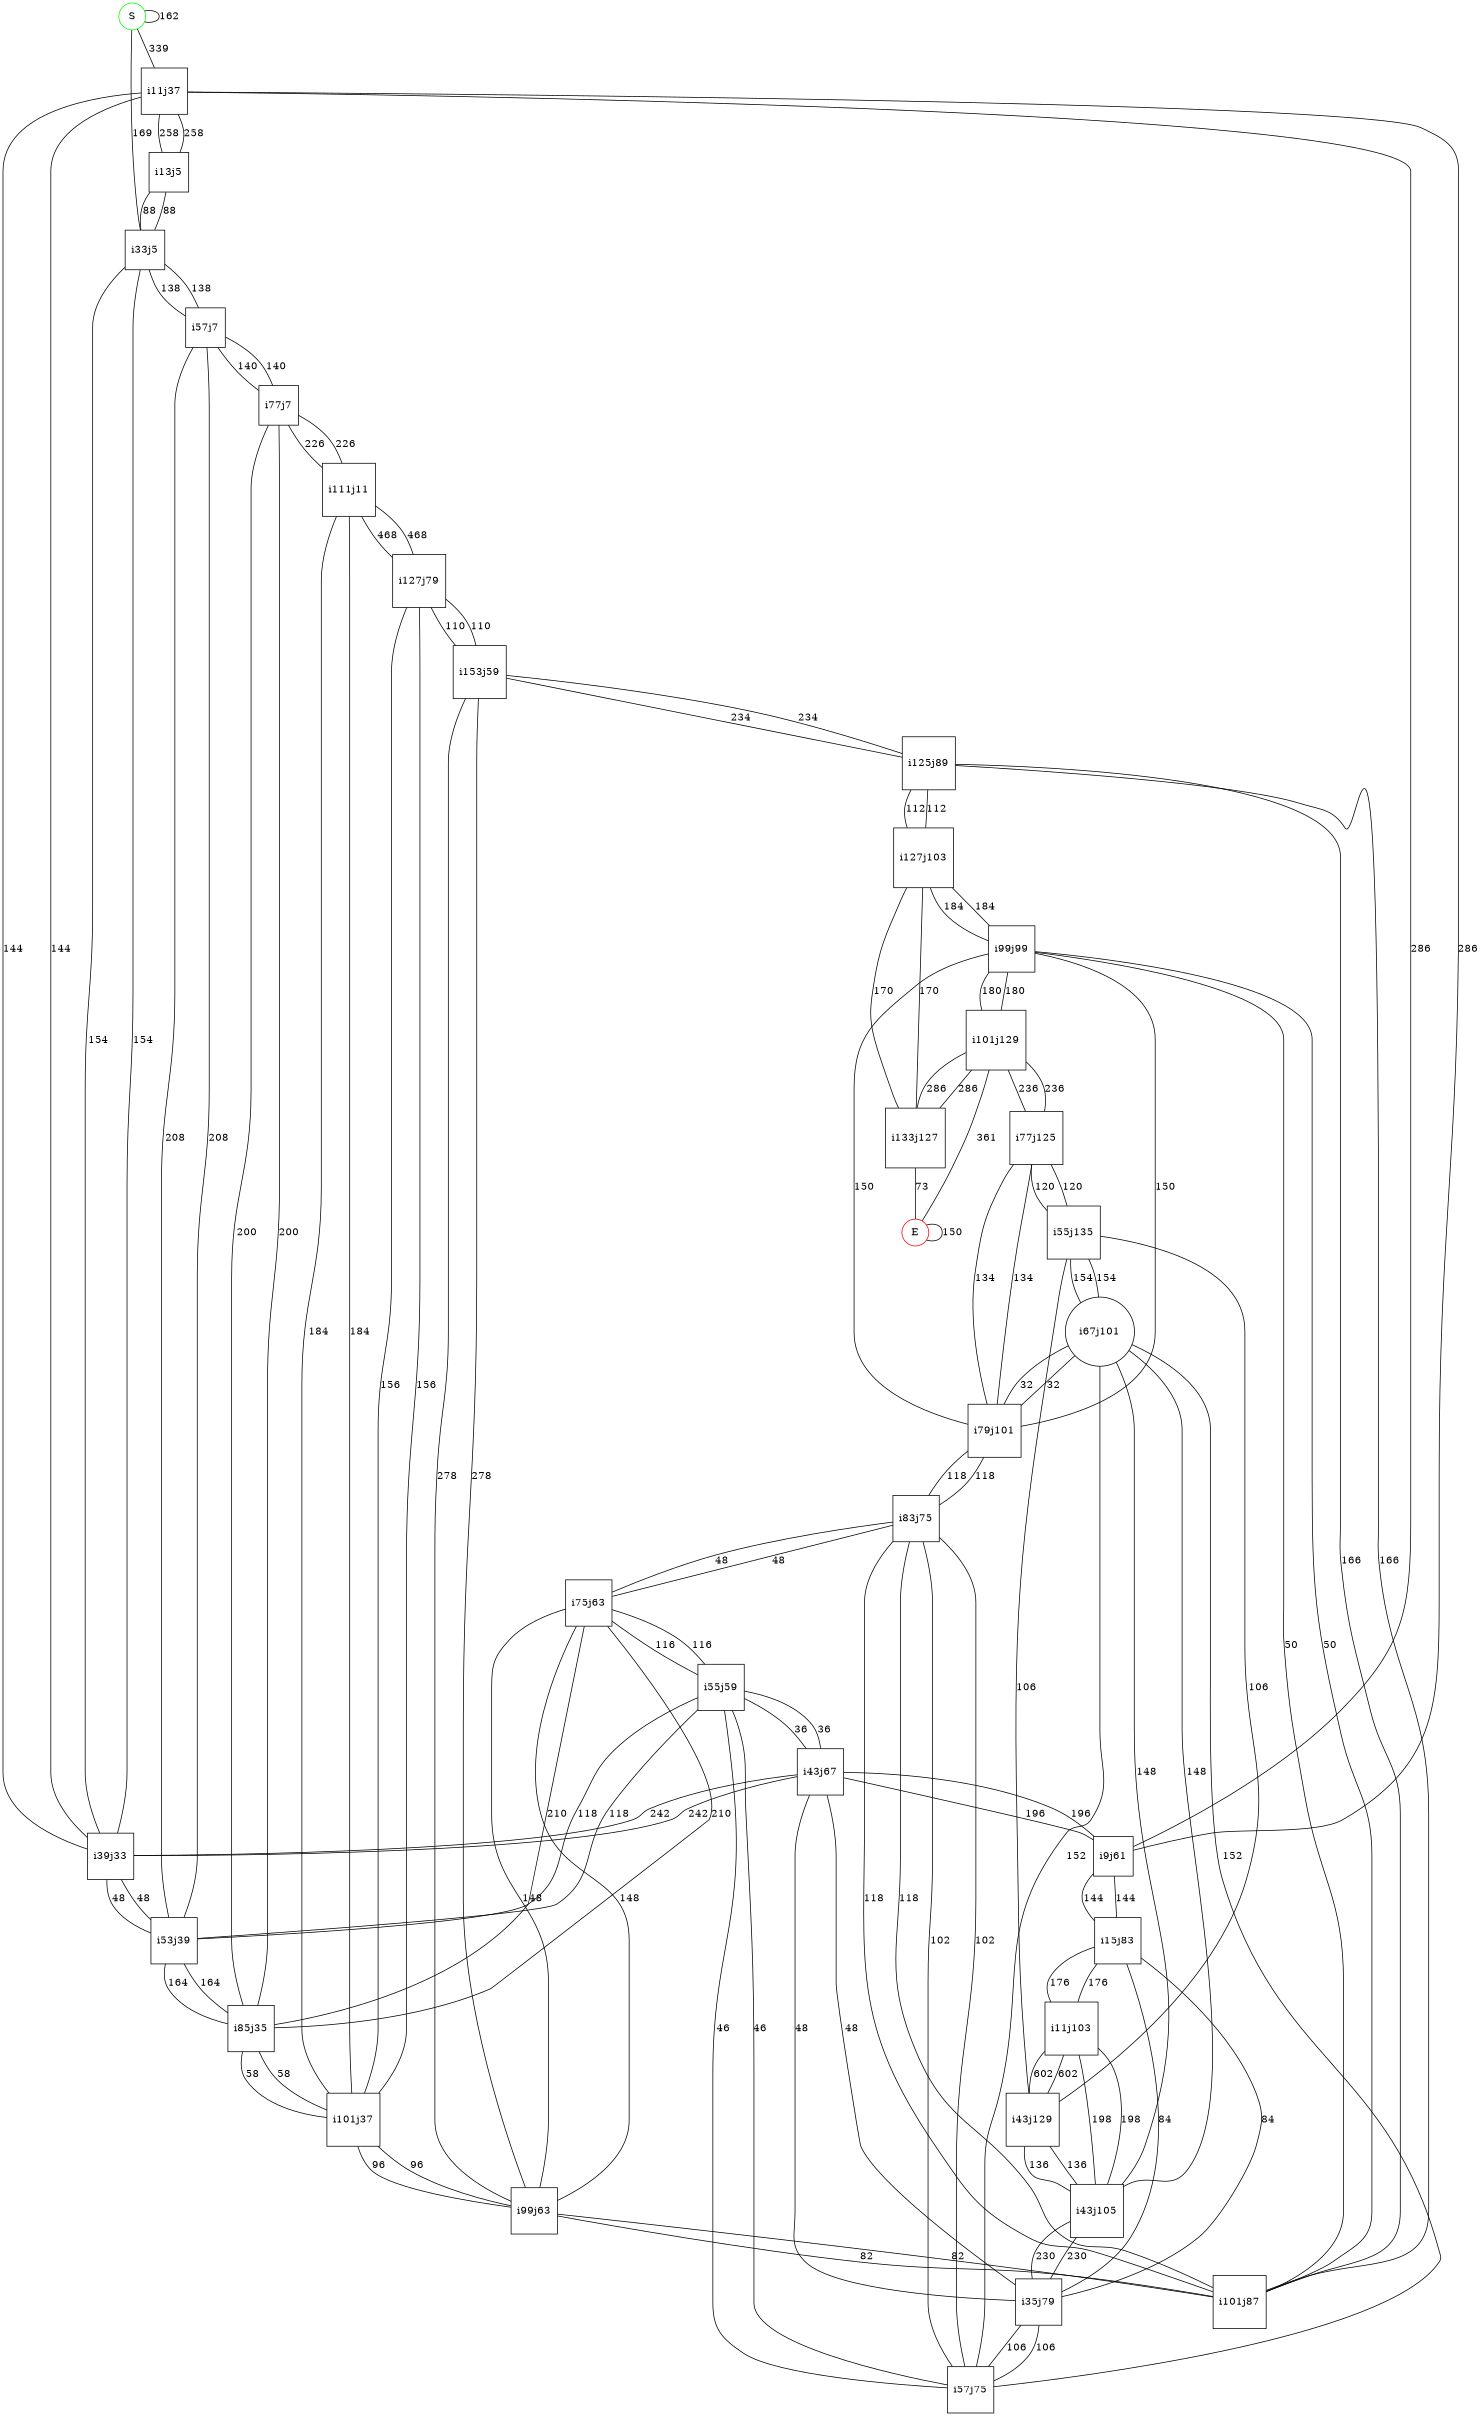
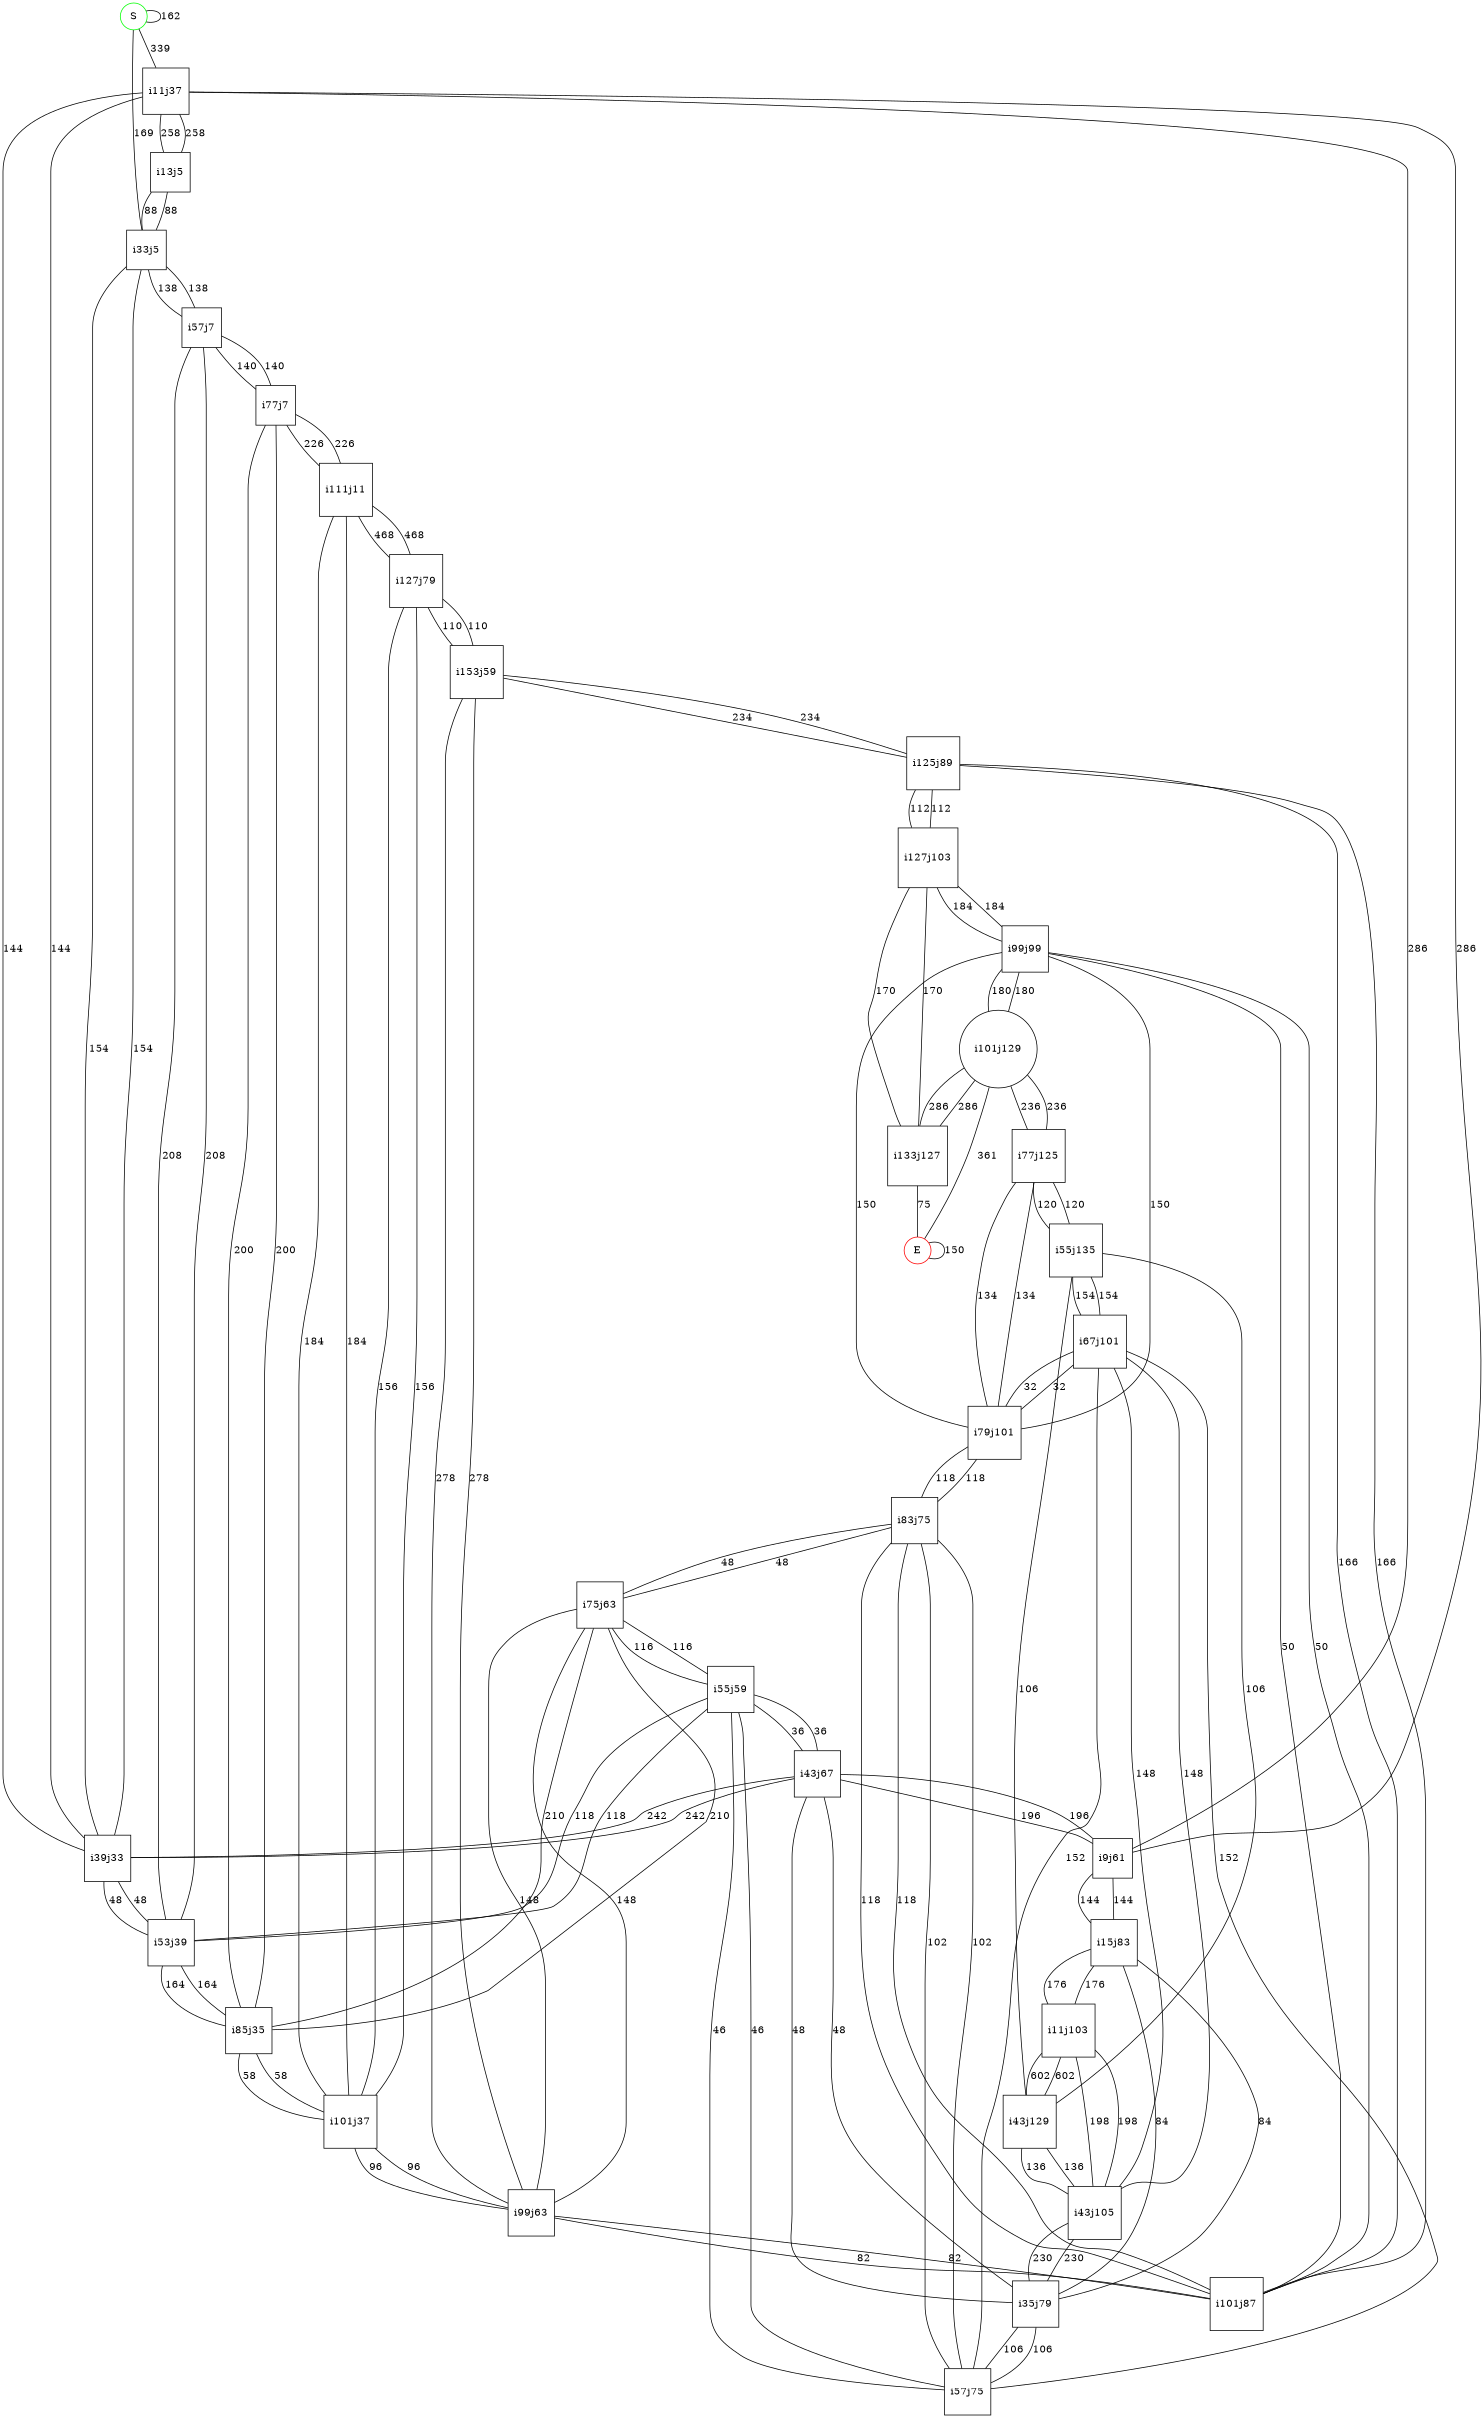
(996, 1040) -> (998, 1049)
(922, 1187) -> (925, 1205)
(1100, 1332) -> (1100, 1342)
